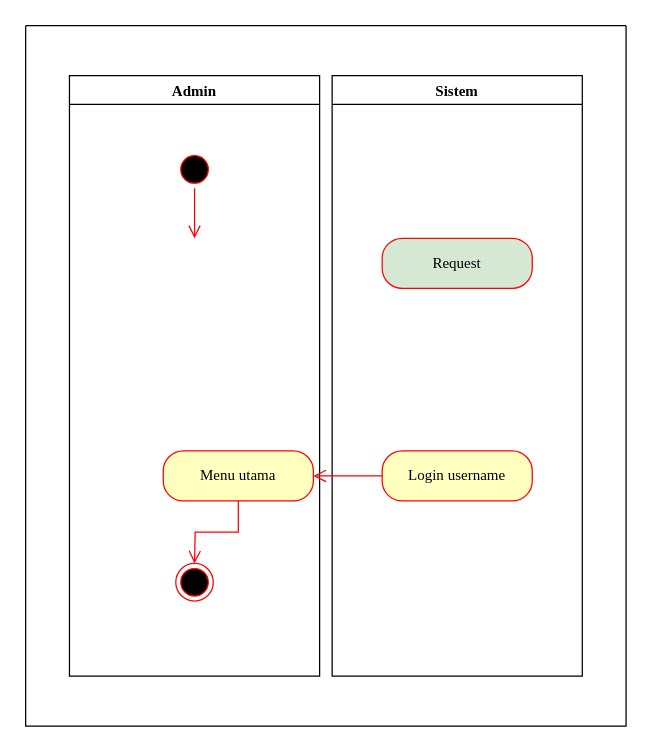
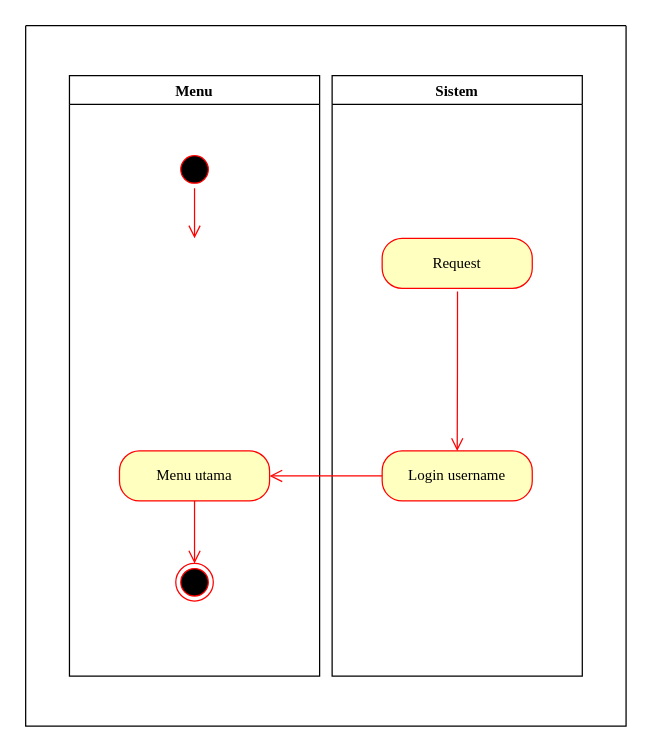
(194, 91) -> (194, 91)
(457, 263) -> (457, 263)
none -> (457, 369)
(238, 476) -> (194, 476)
